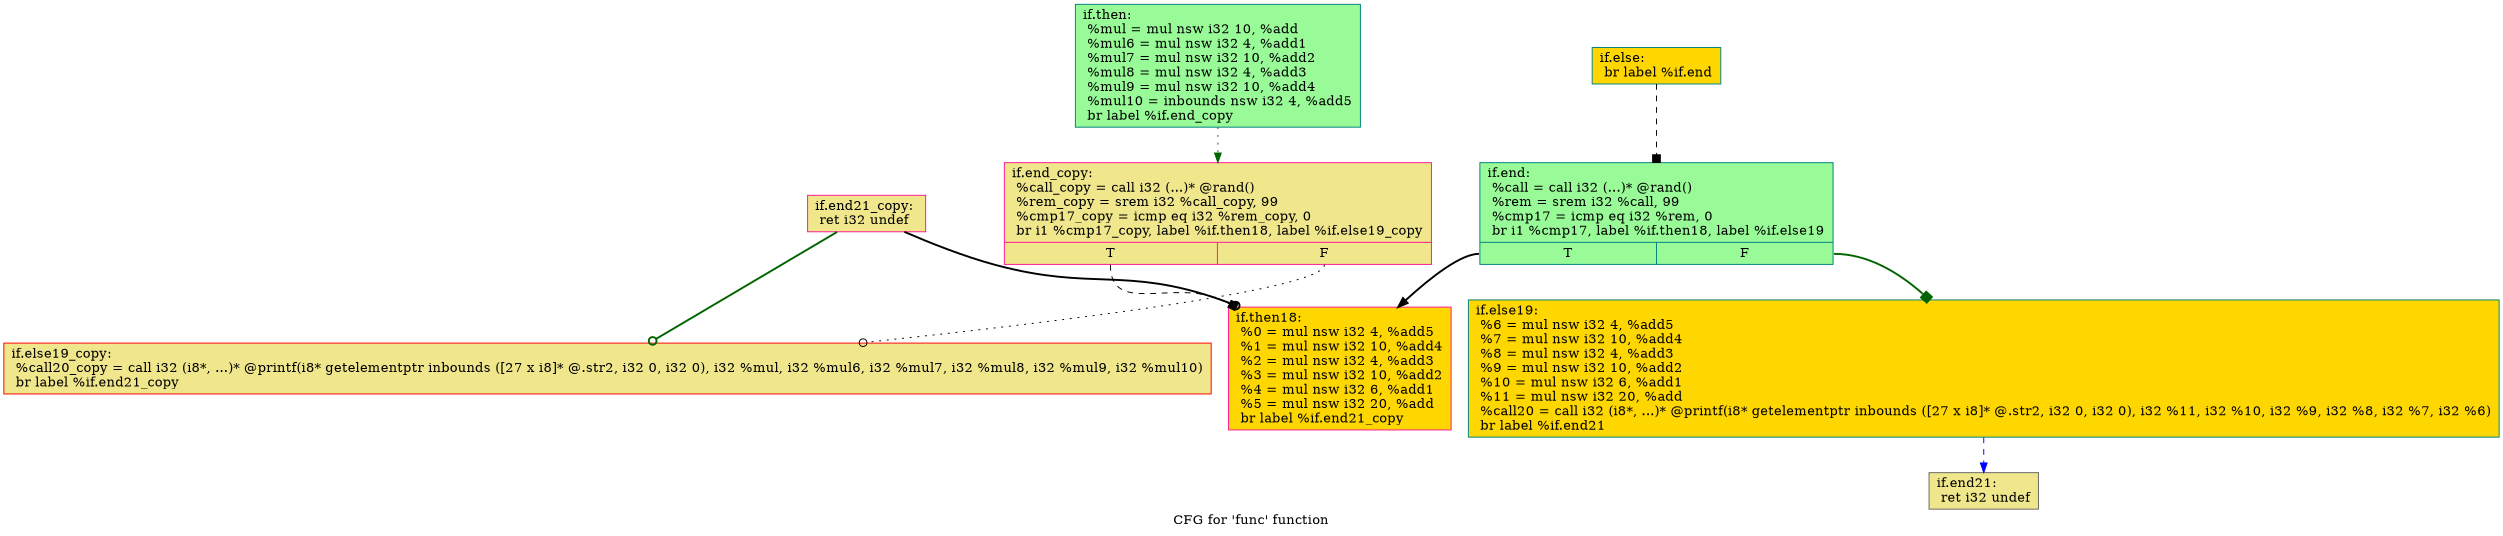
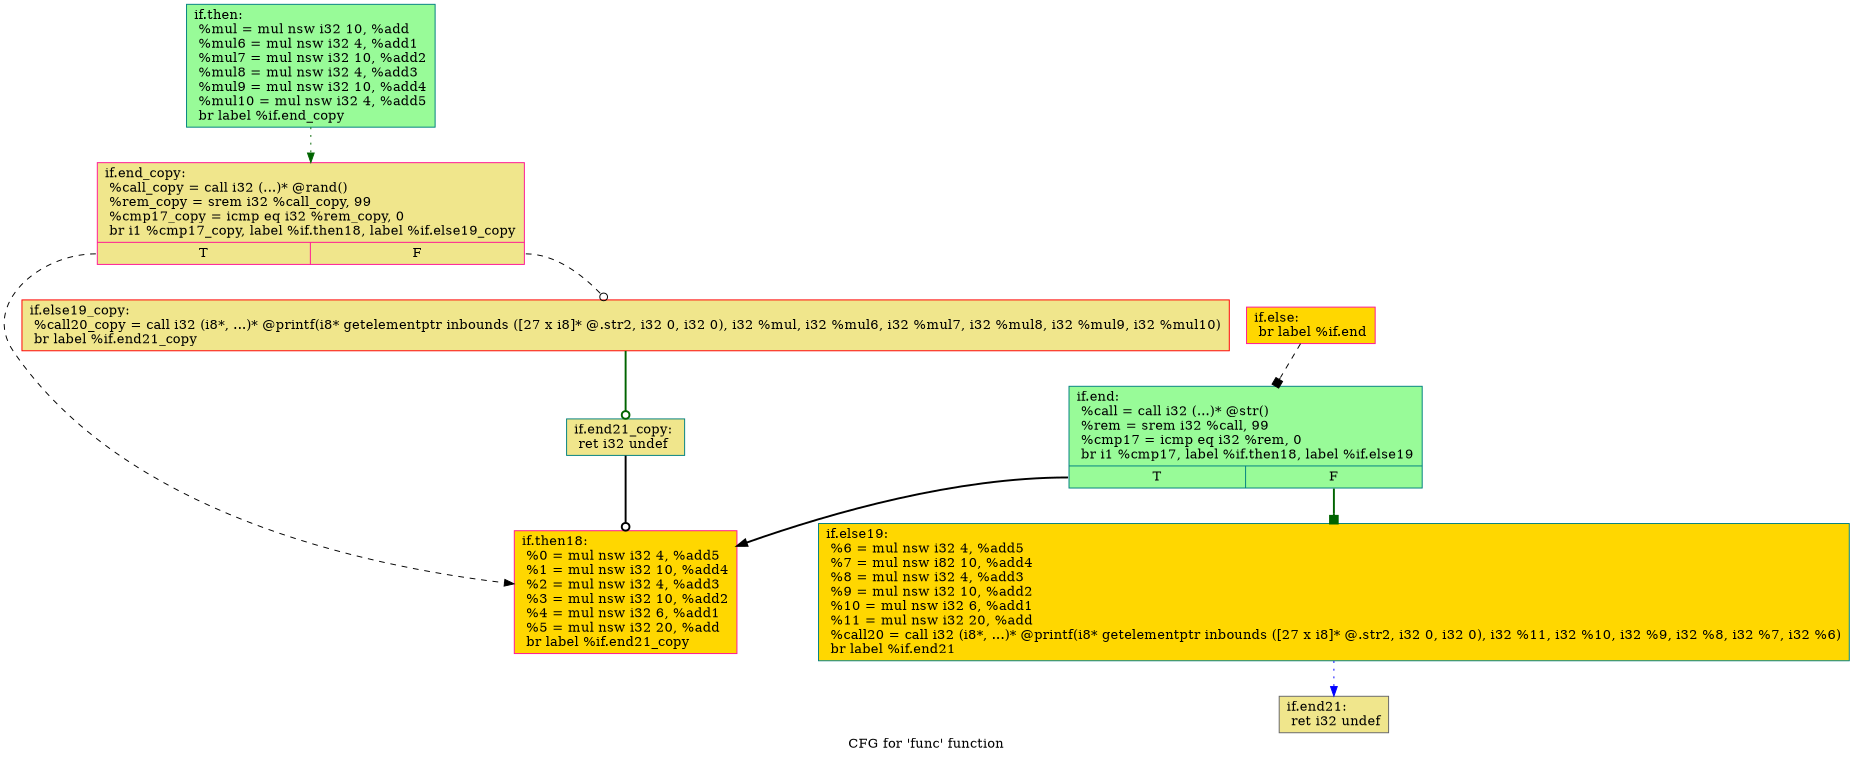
(1656, 66) -> (1311, 325)
(1218, 101) -> (311, 101)
(1590, 188) -> (1173, 411)
(867, 214) -> (626, 437)
(747, 285) -> (626, 381)
(1161, 293) -> (164, 482)
(1099, 315) -> (567, 266)
(1580, 339) -> (930, 563)
(1984, 450) -> (1334, 674)
